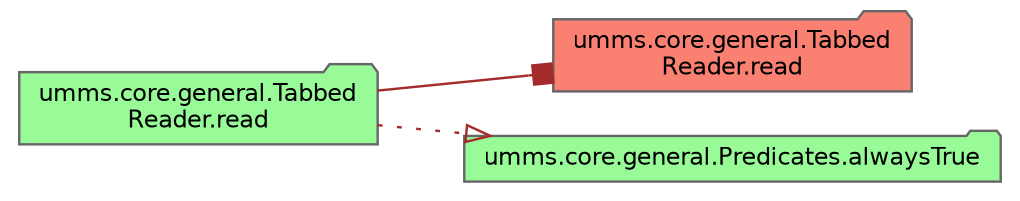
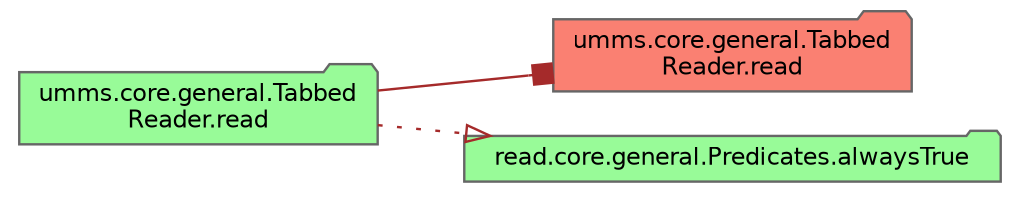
(732, 159) -> (732, 159)
